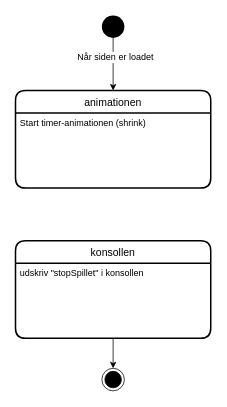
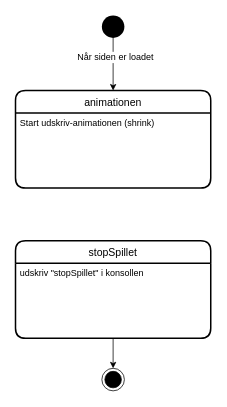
(93, 123) -> (98, 123)
(113, 252) -> (113, 252)
